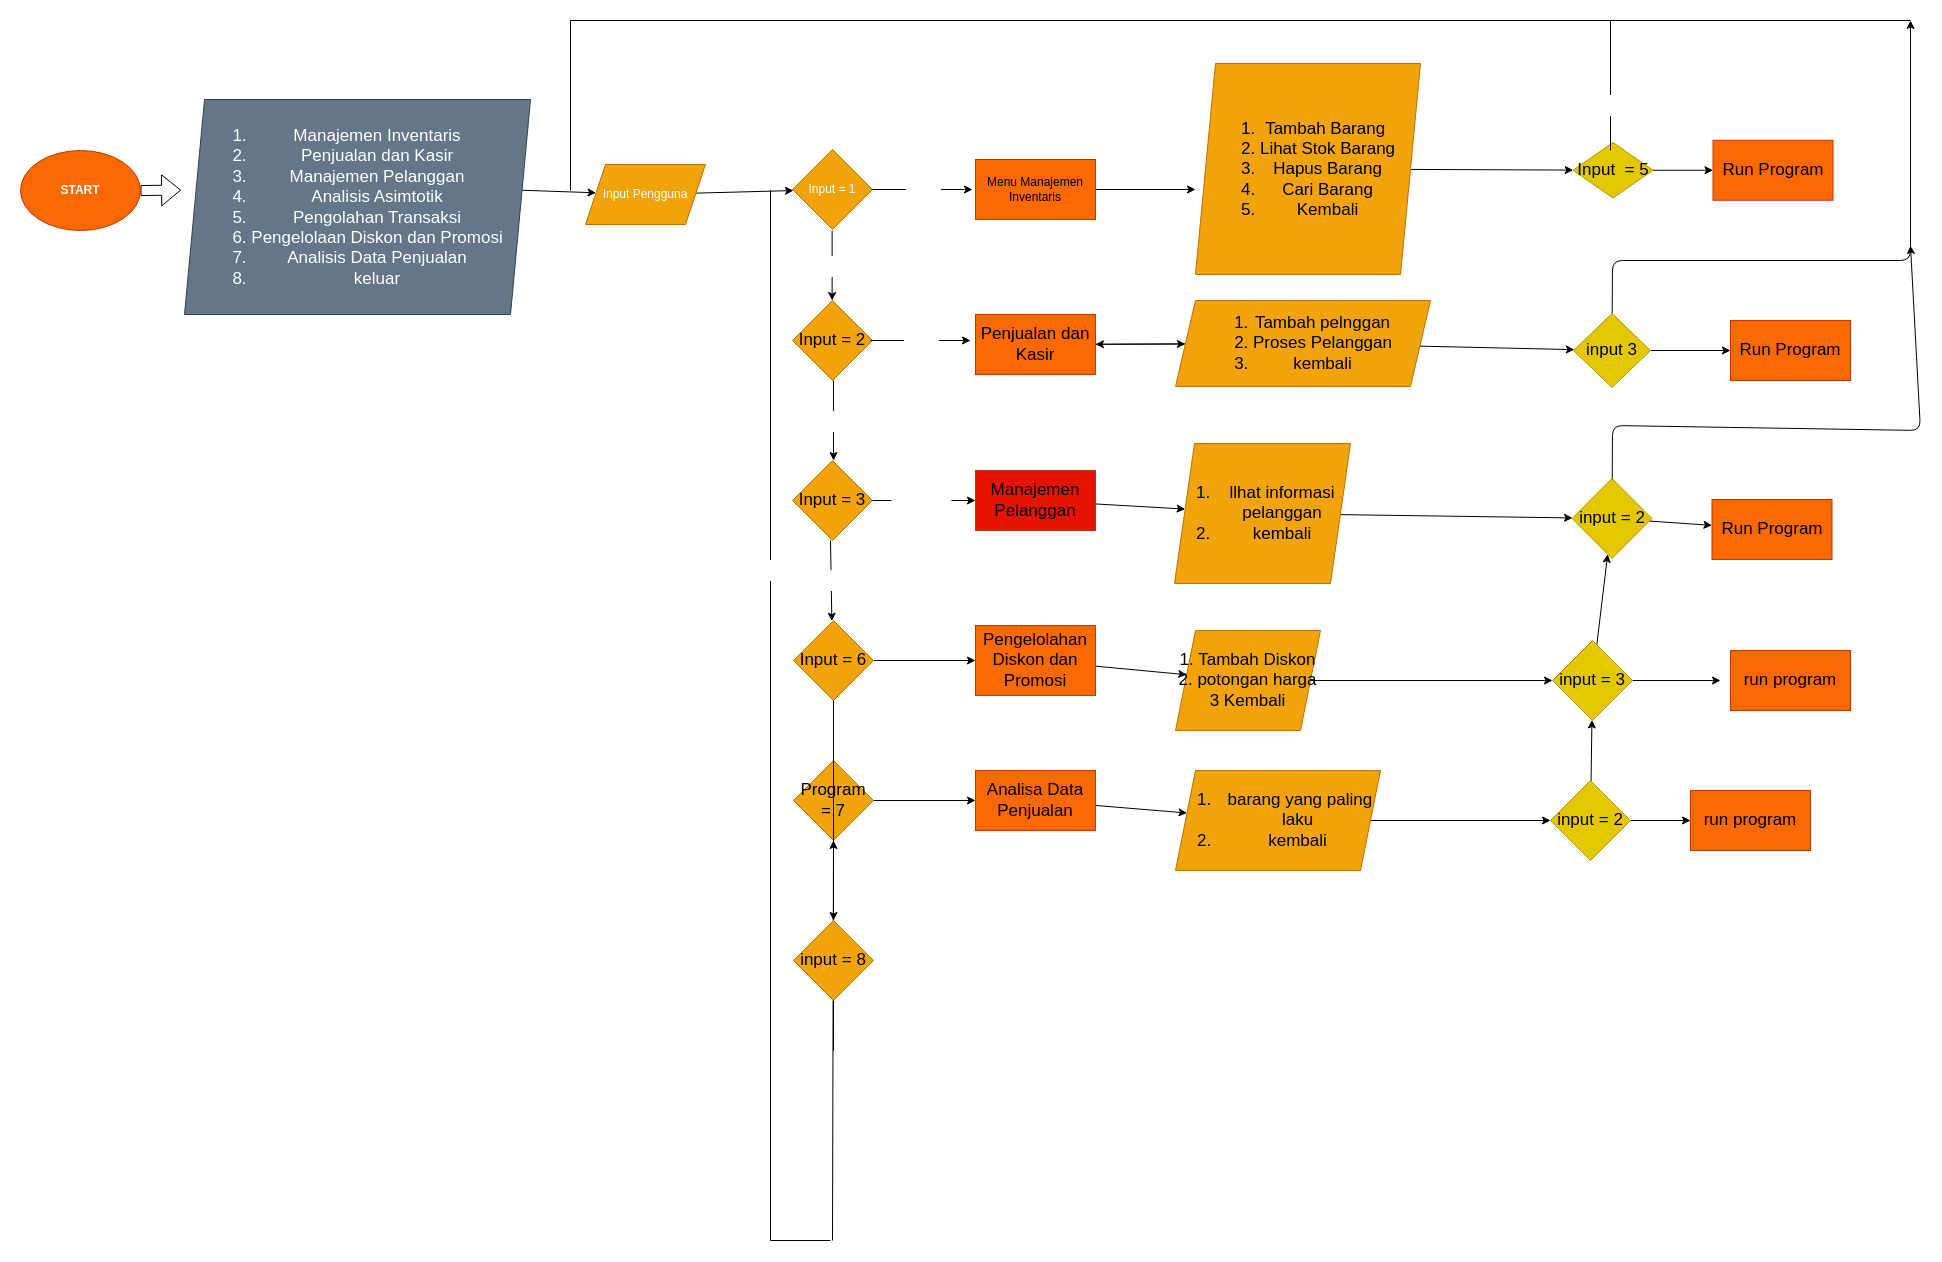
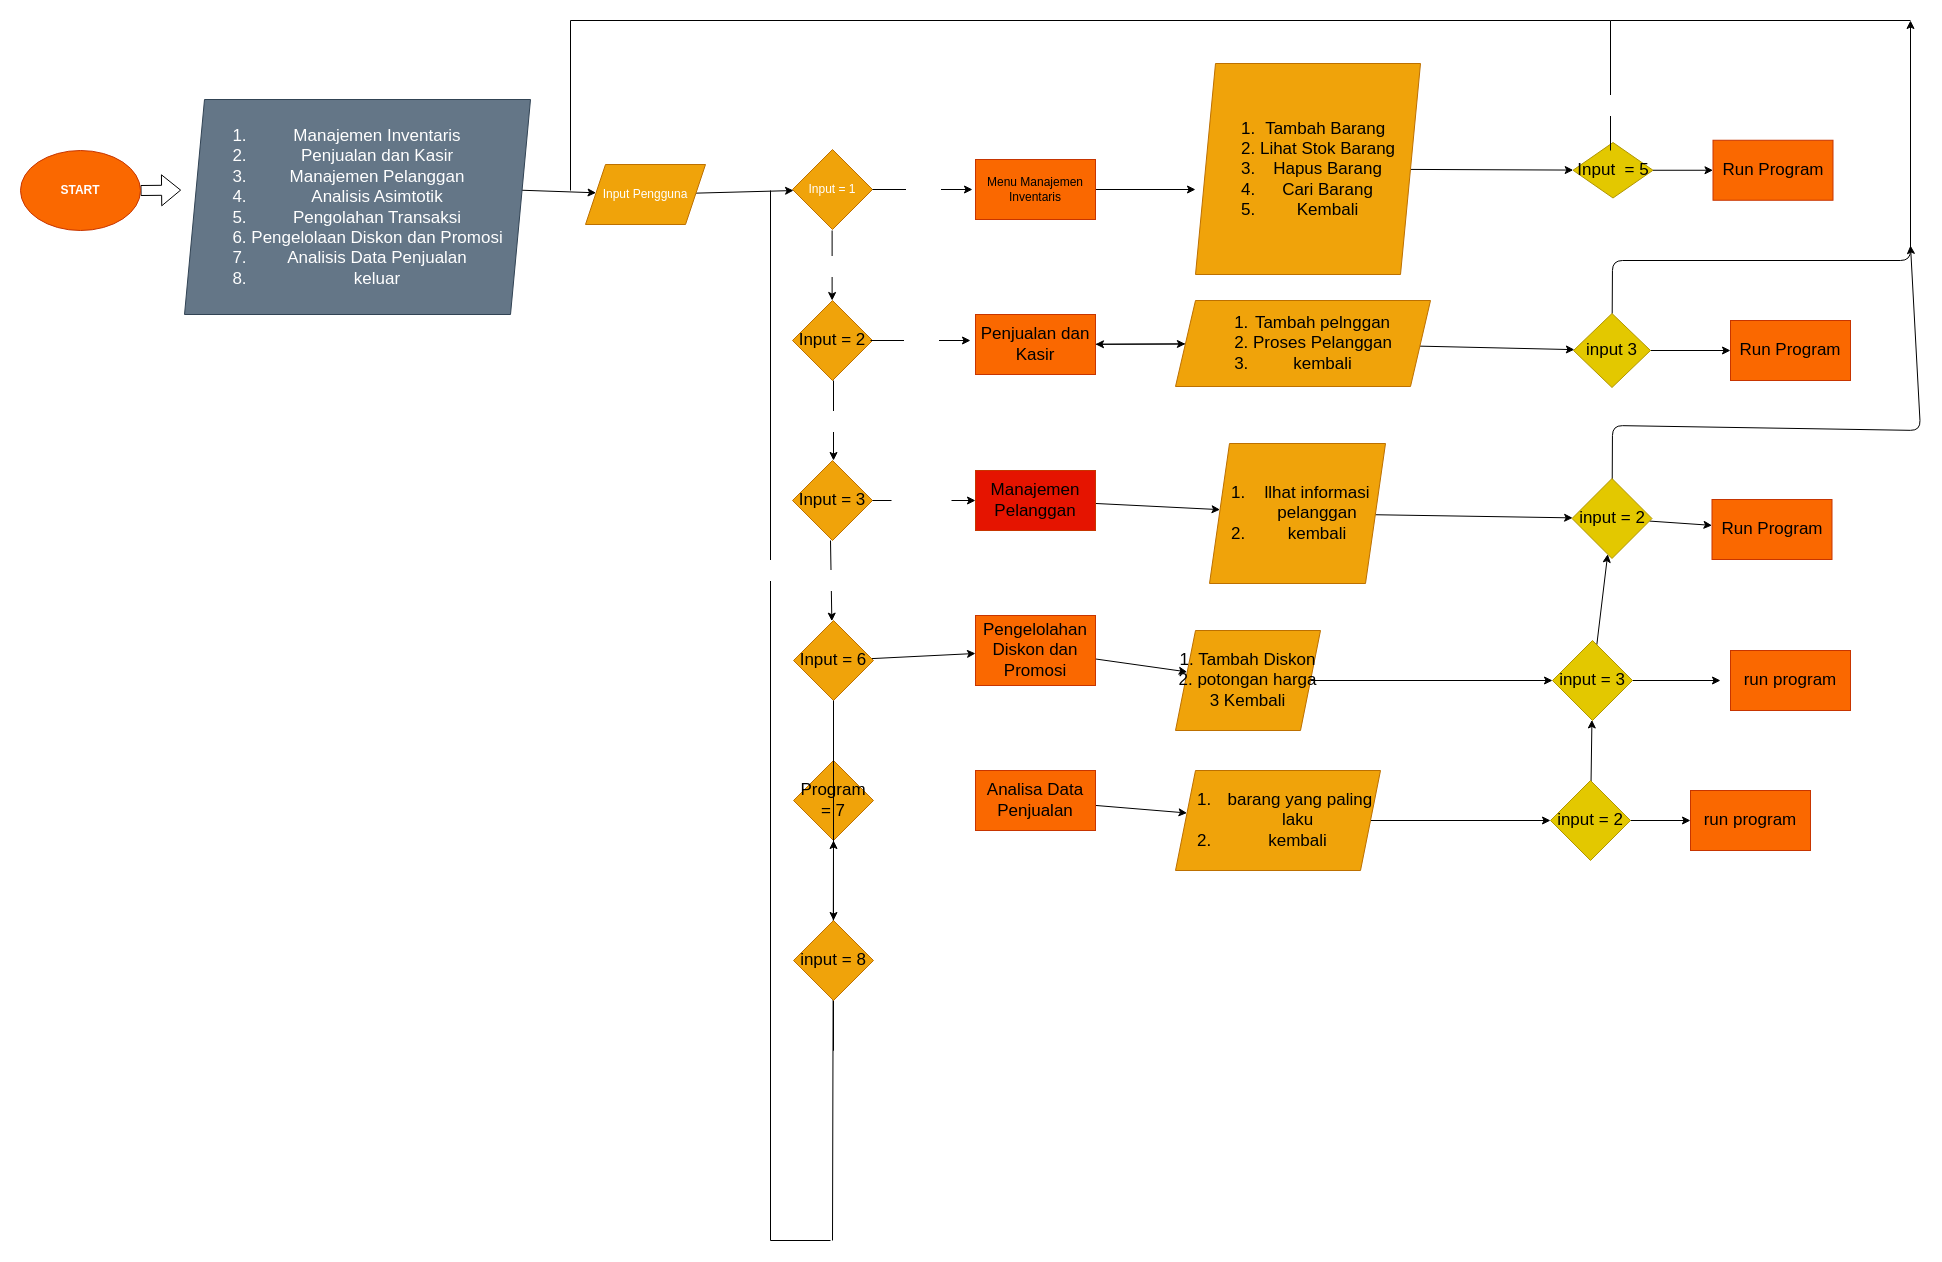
(1263, 514) -> (1298, 514)
(1036, 661) -> (1036, 651)
(921, 801) -> none
